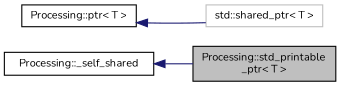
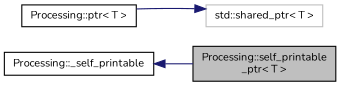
(177, 23) -> (166, 8)
(79, 64) -> (79, 64)
(264, 64) -> (264, 64)
